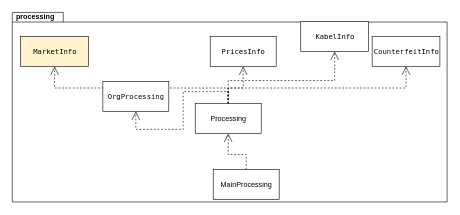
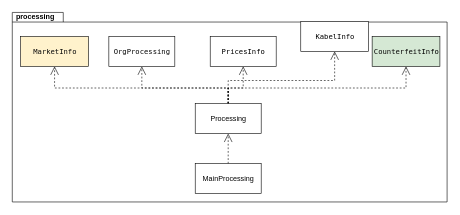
(406, 51) -> (406, 51)
(136, 96) -> (142, 51)
(246, 185) -> (228, 179)
